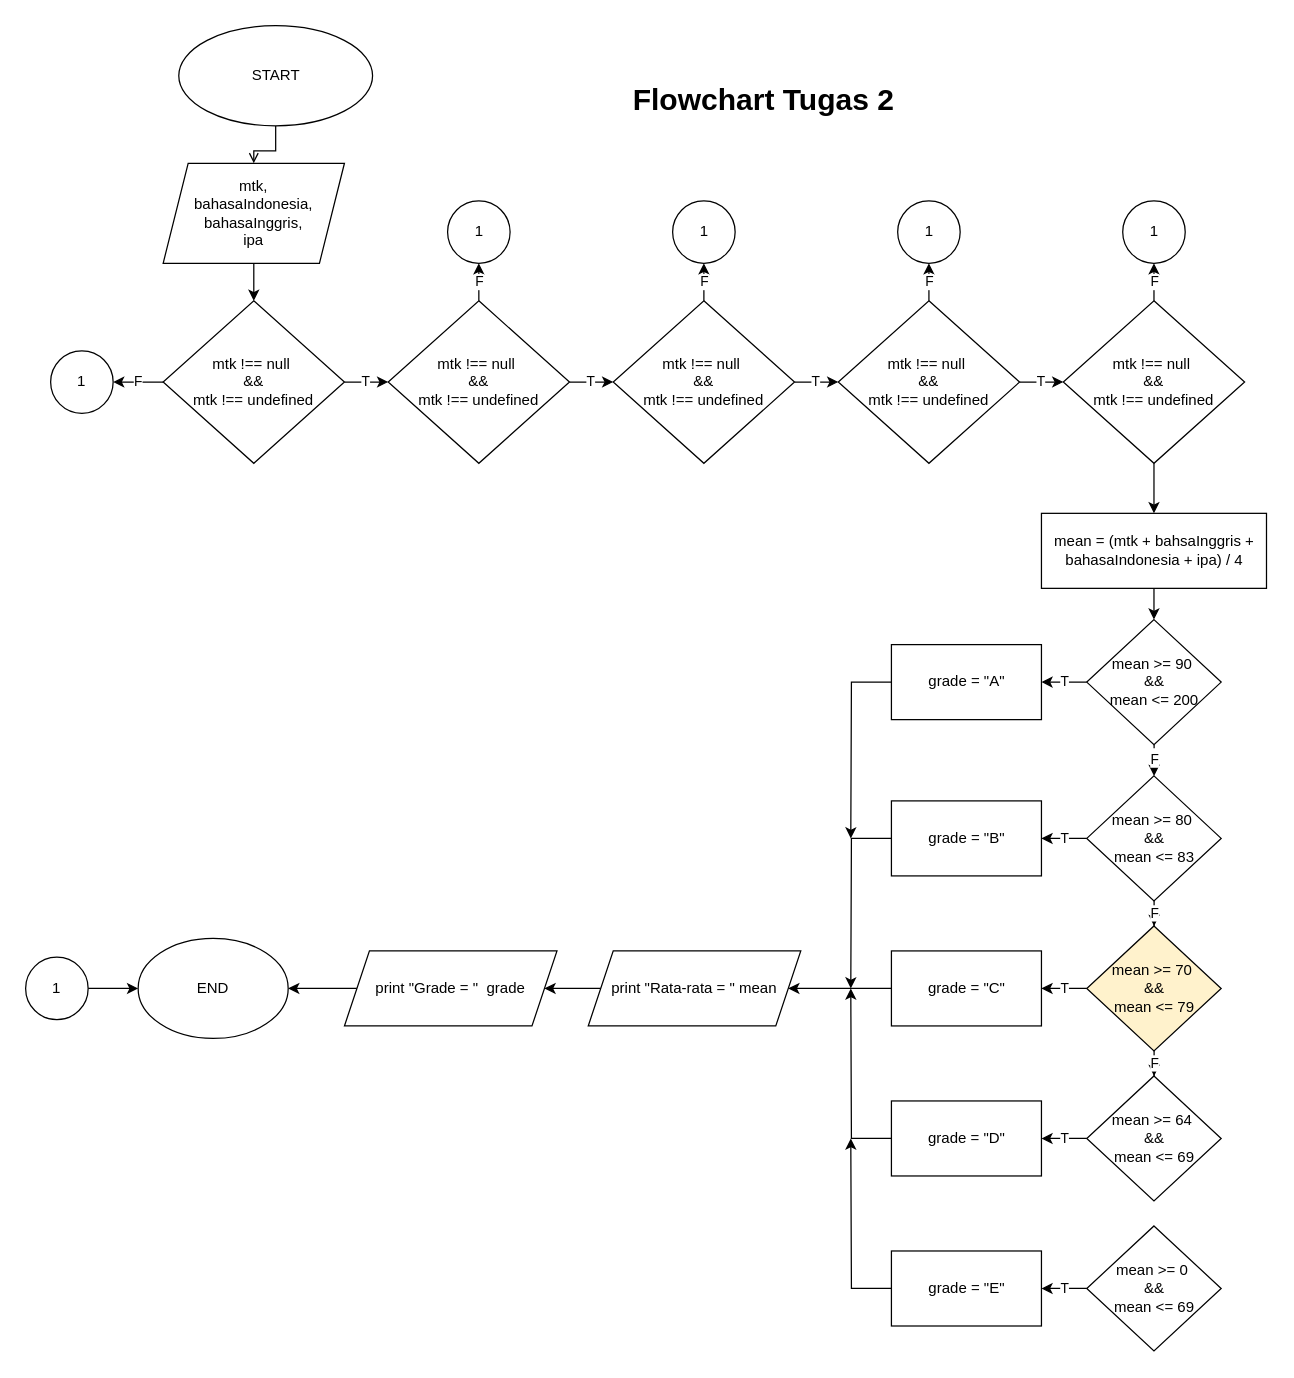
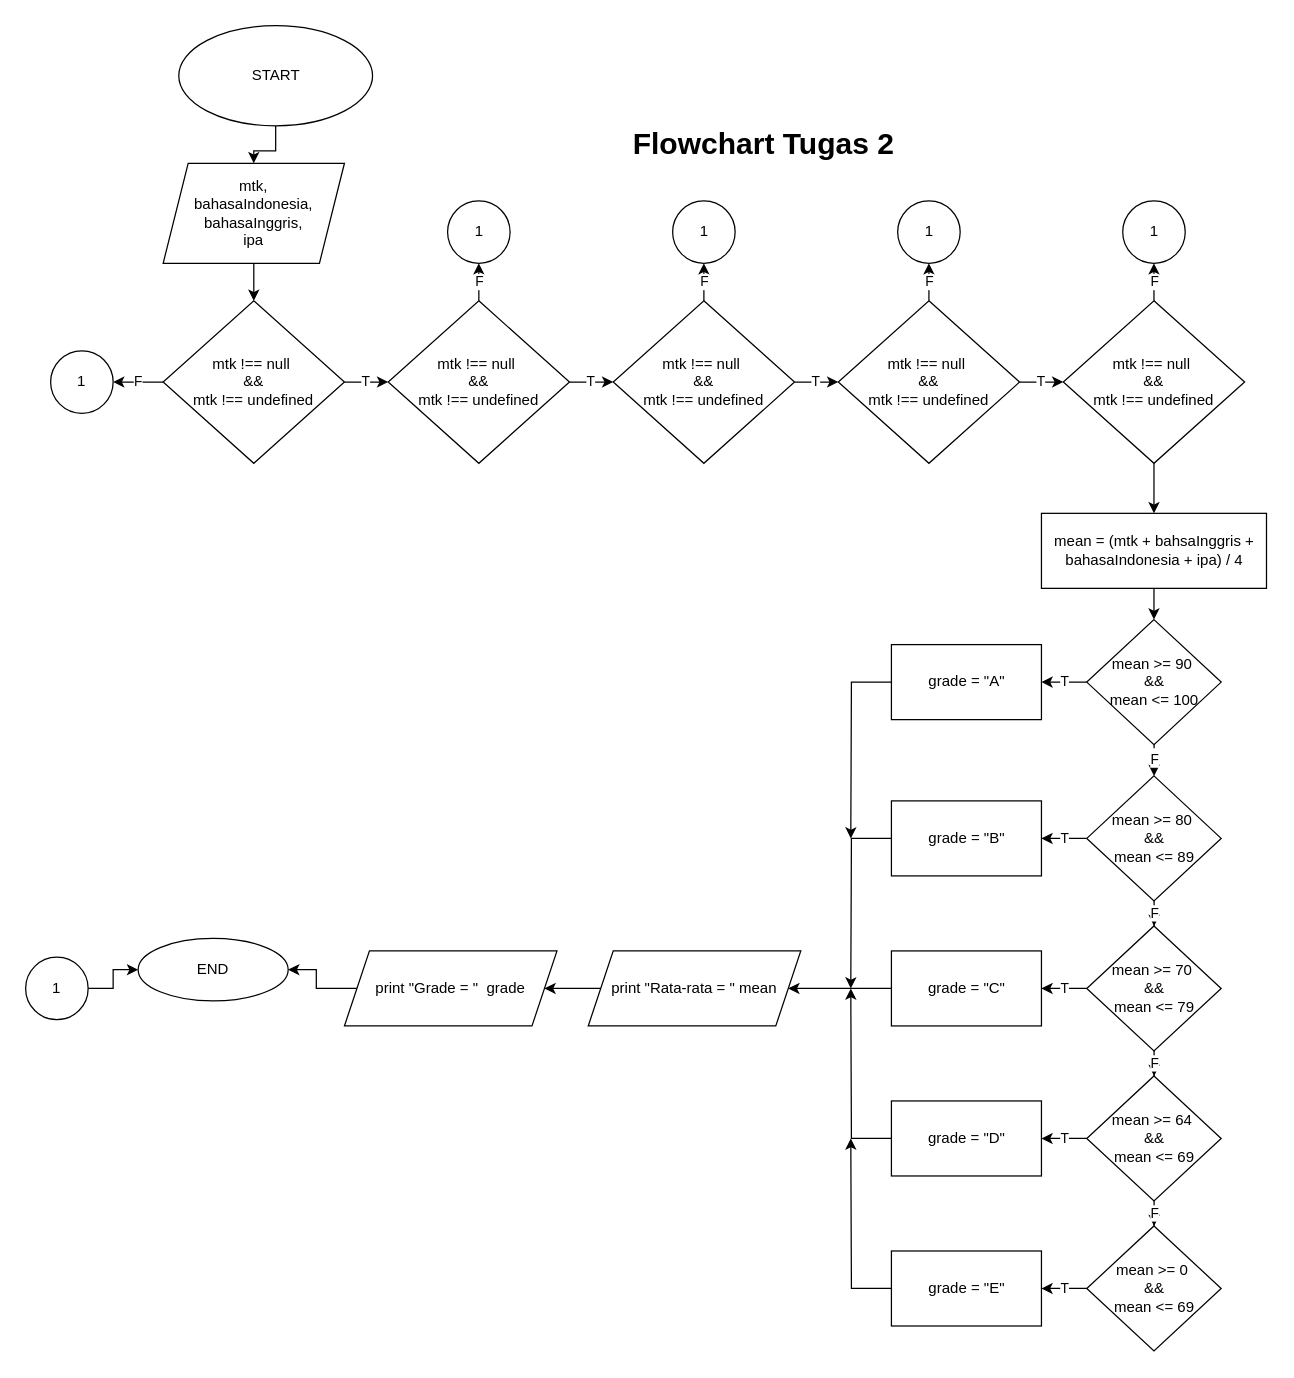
(763, 101) -> (763, 144)
(254, 152) -> (255, 151)
(1154, 682) -> (1154, 682)
(1154, 838) -> (1154, 838)
(213, 988) -> (213, 969)
(1154, 988) -> (1154, 988)
(1154, 1051) -> (1154, 1051)
none -> (1154, 1218)
